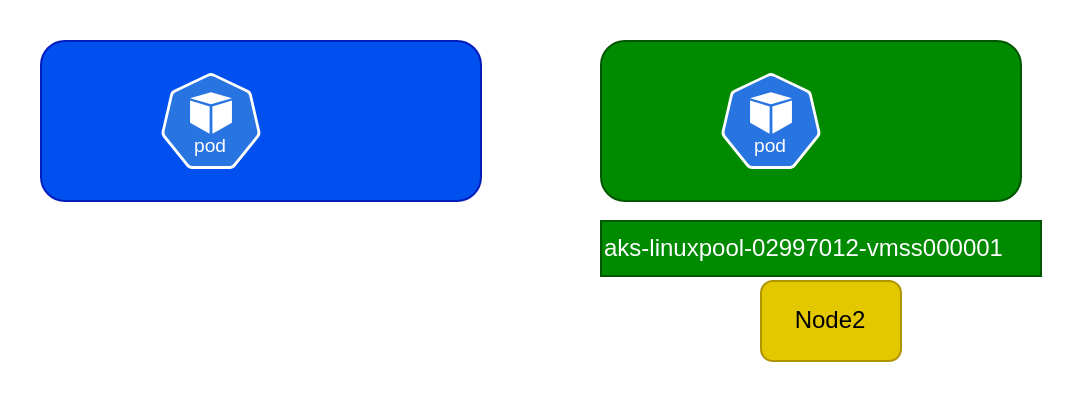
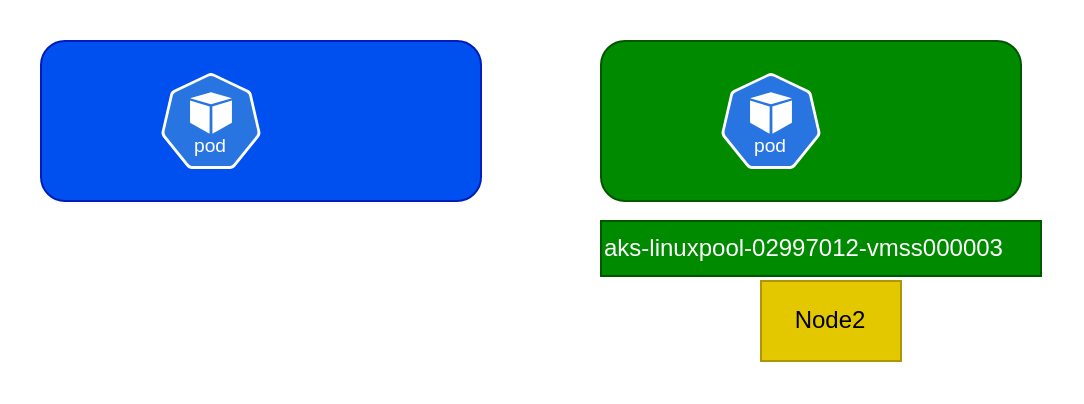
(817, 249) -> (817, 249)
(831, 321) -> (831, 321)
